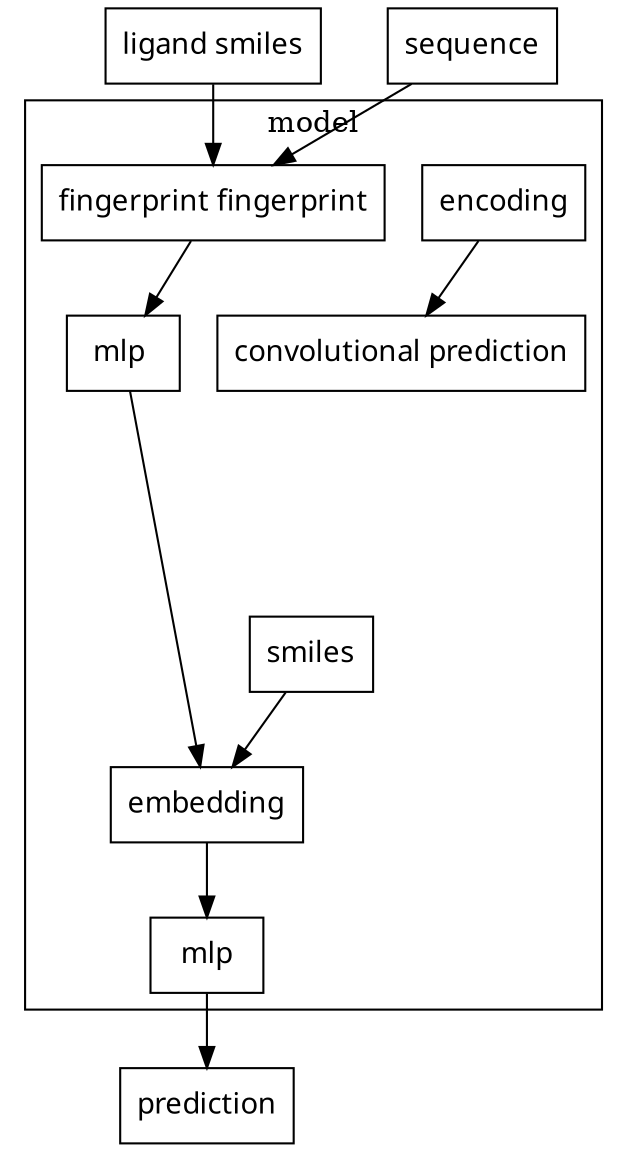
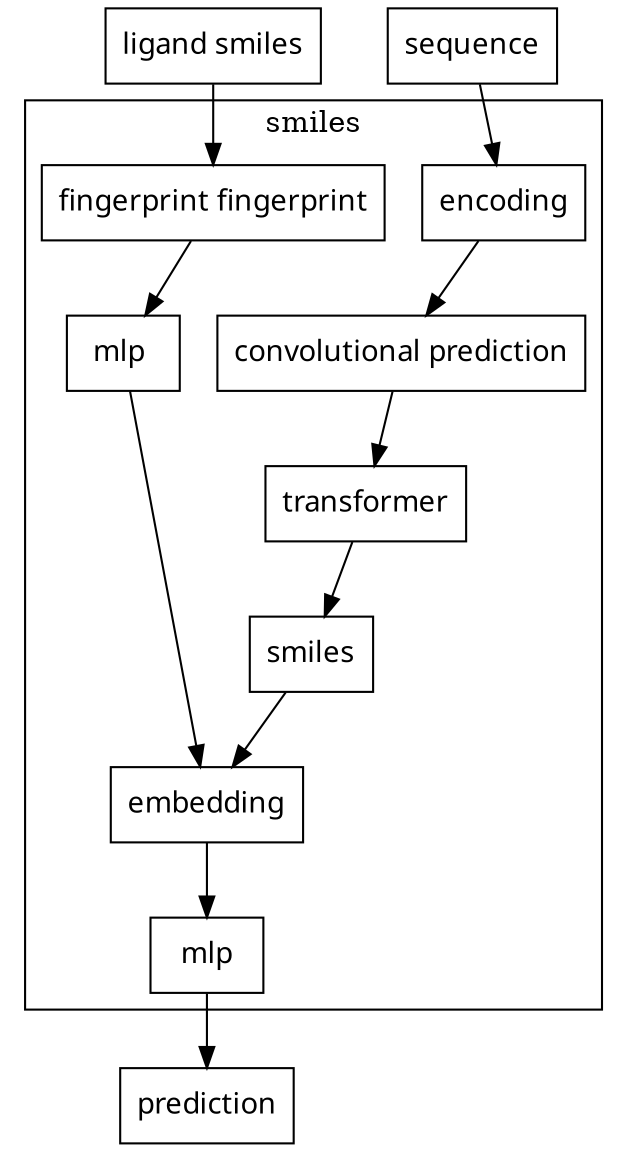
(352, 119) -> (486, 114)
(314, 124) -> (314, 124)
none -> (366, 504)
